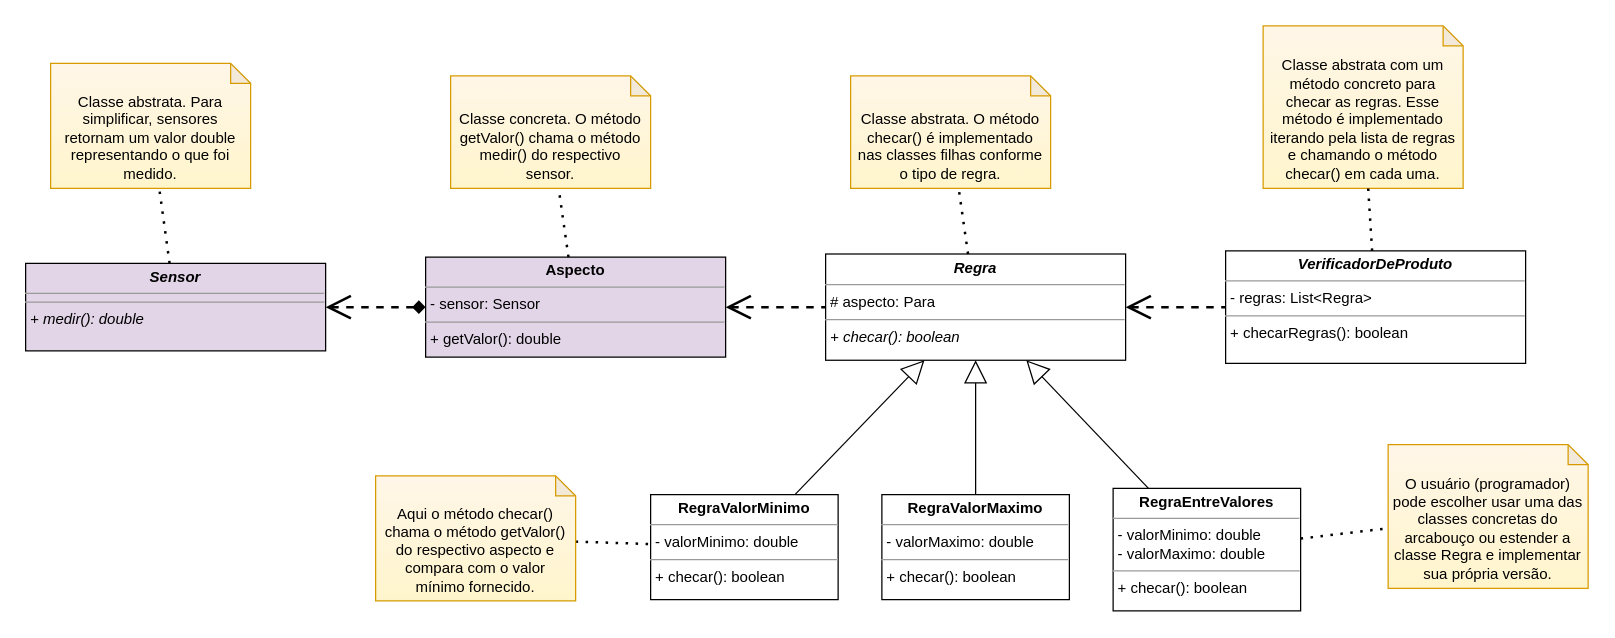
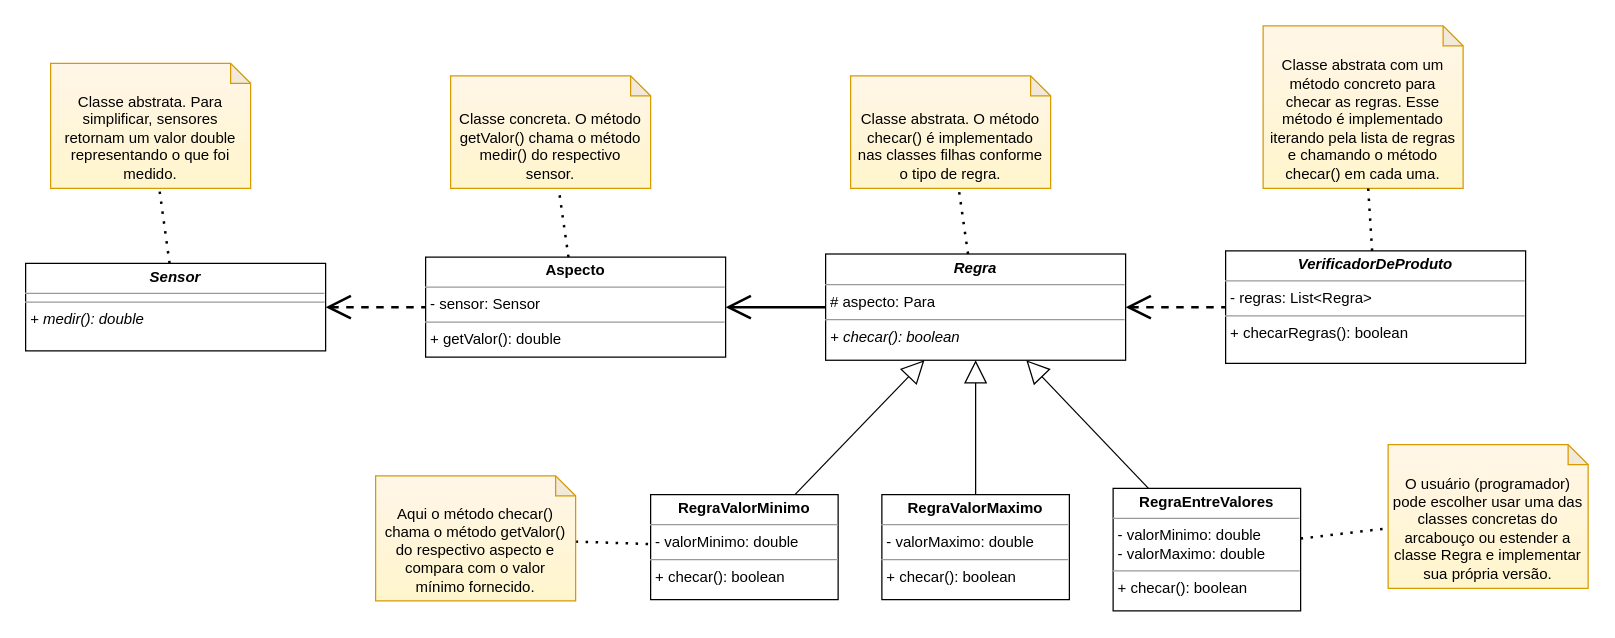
(176, 307) -> (176, 307)
(413, 307) -> (418, 307)
(576, 307) -> (576, 307)
(777, 307) -> (777, 307)
